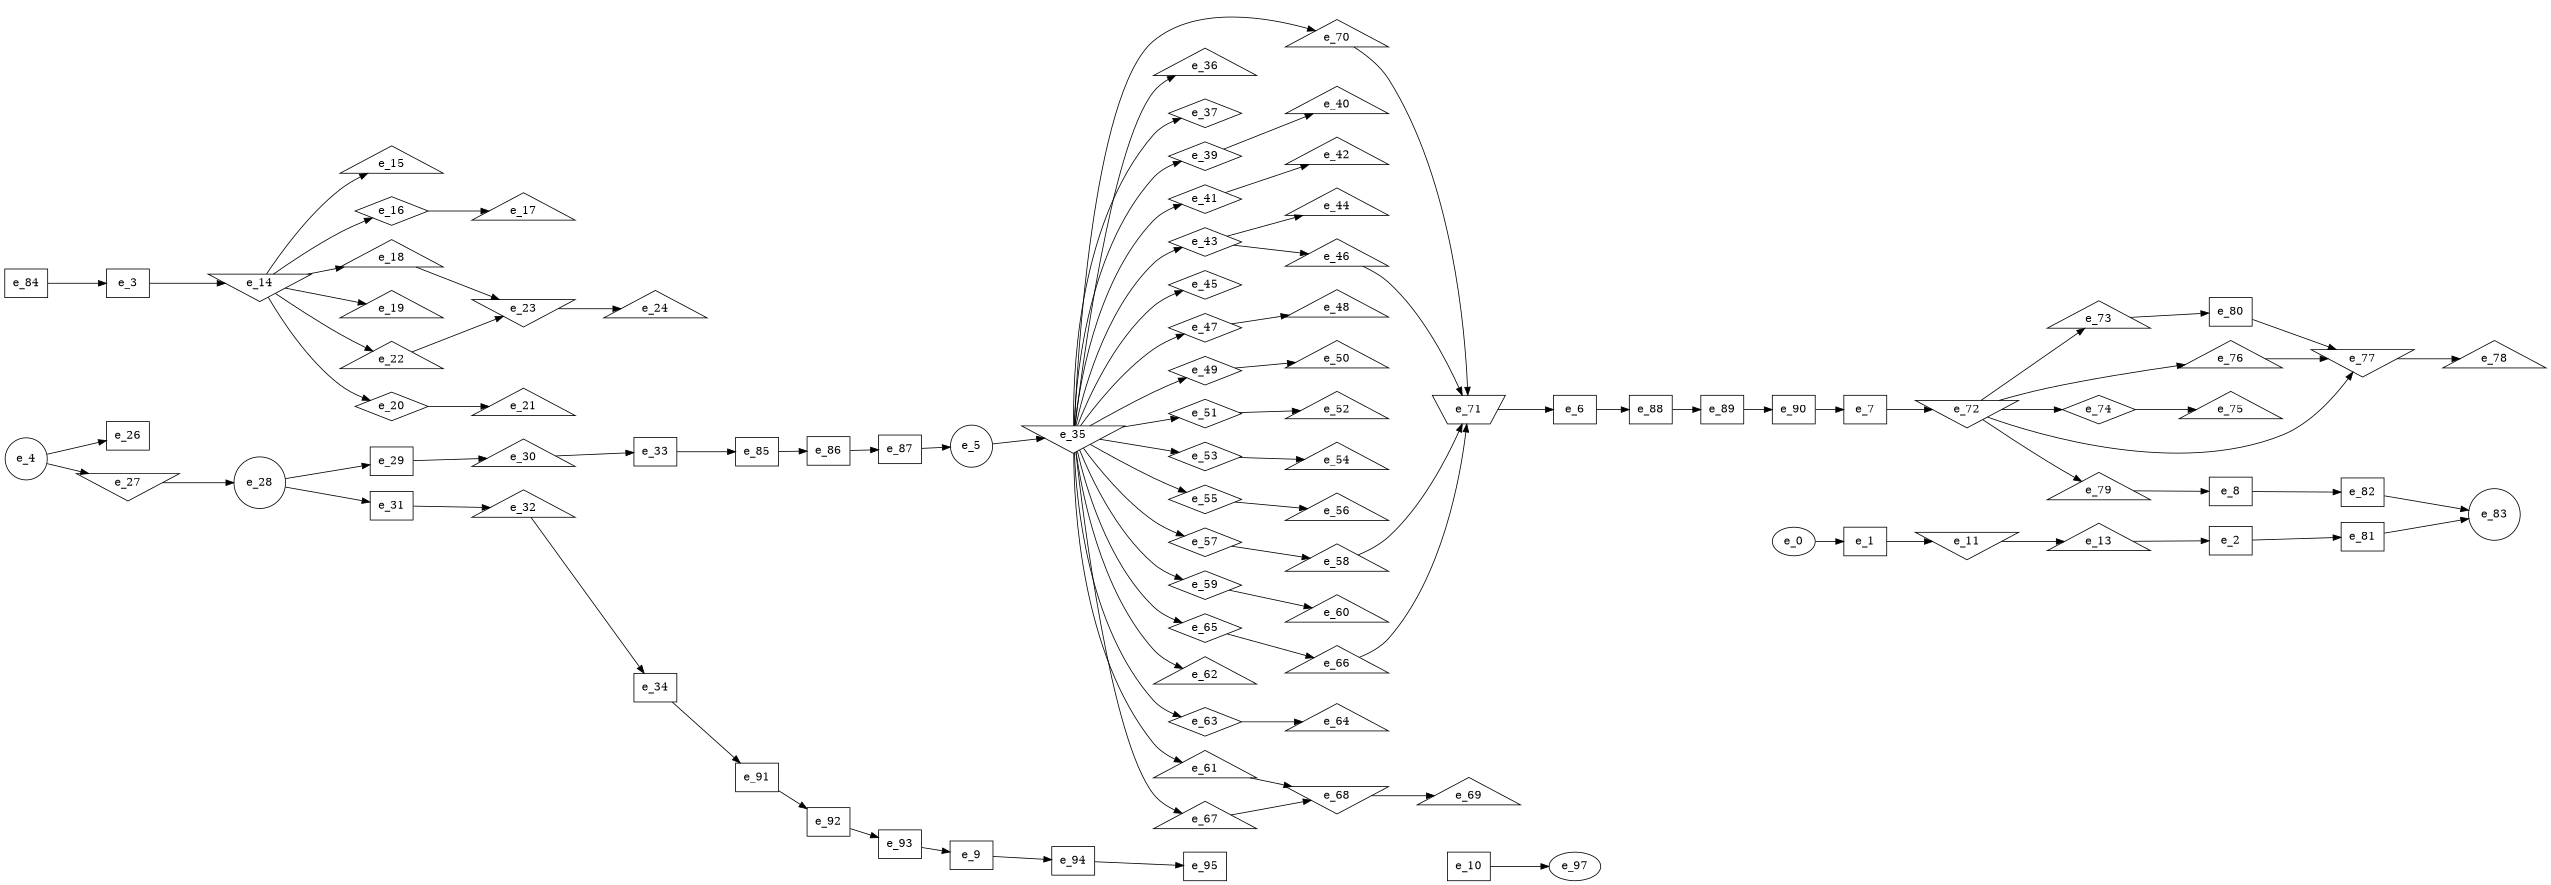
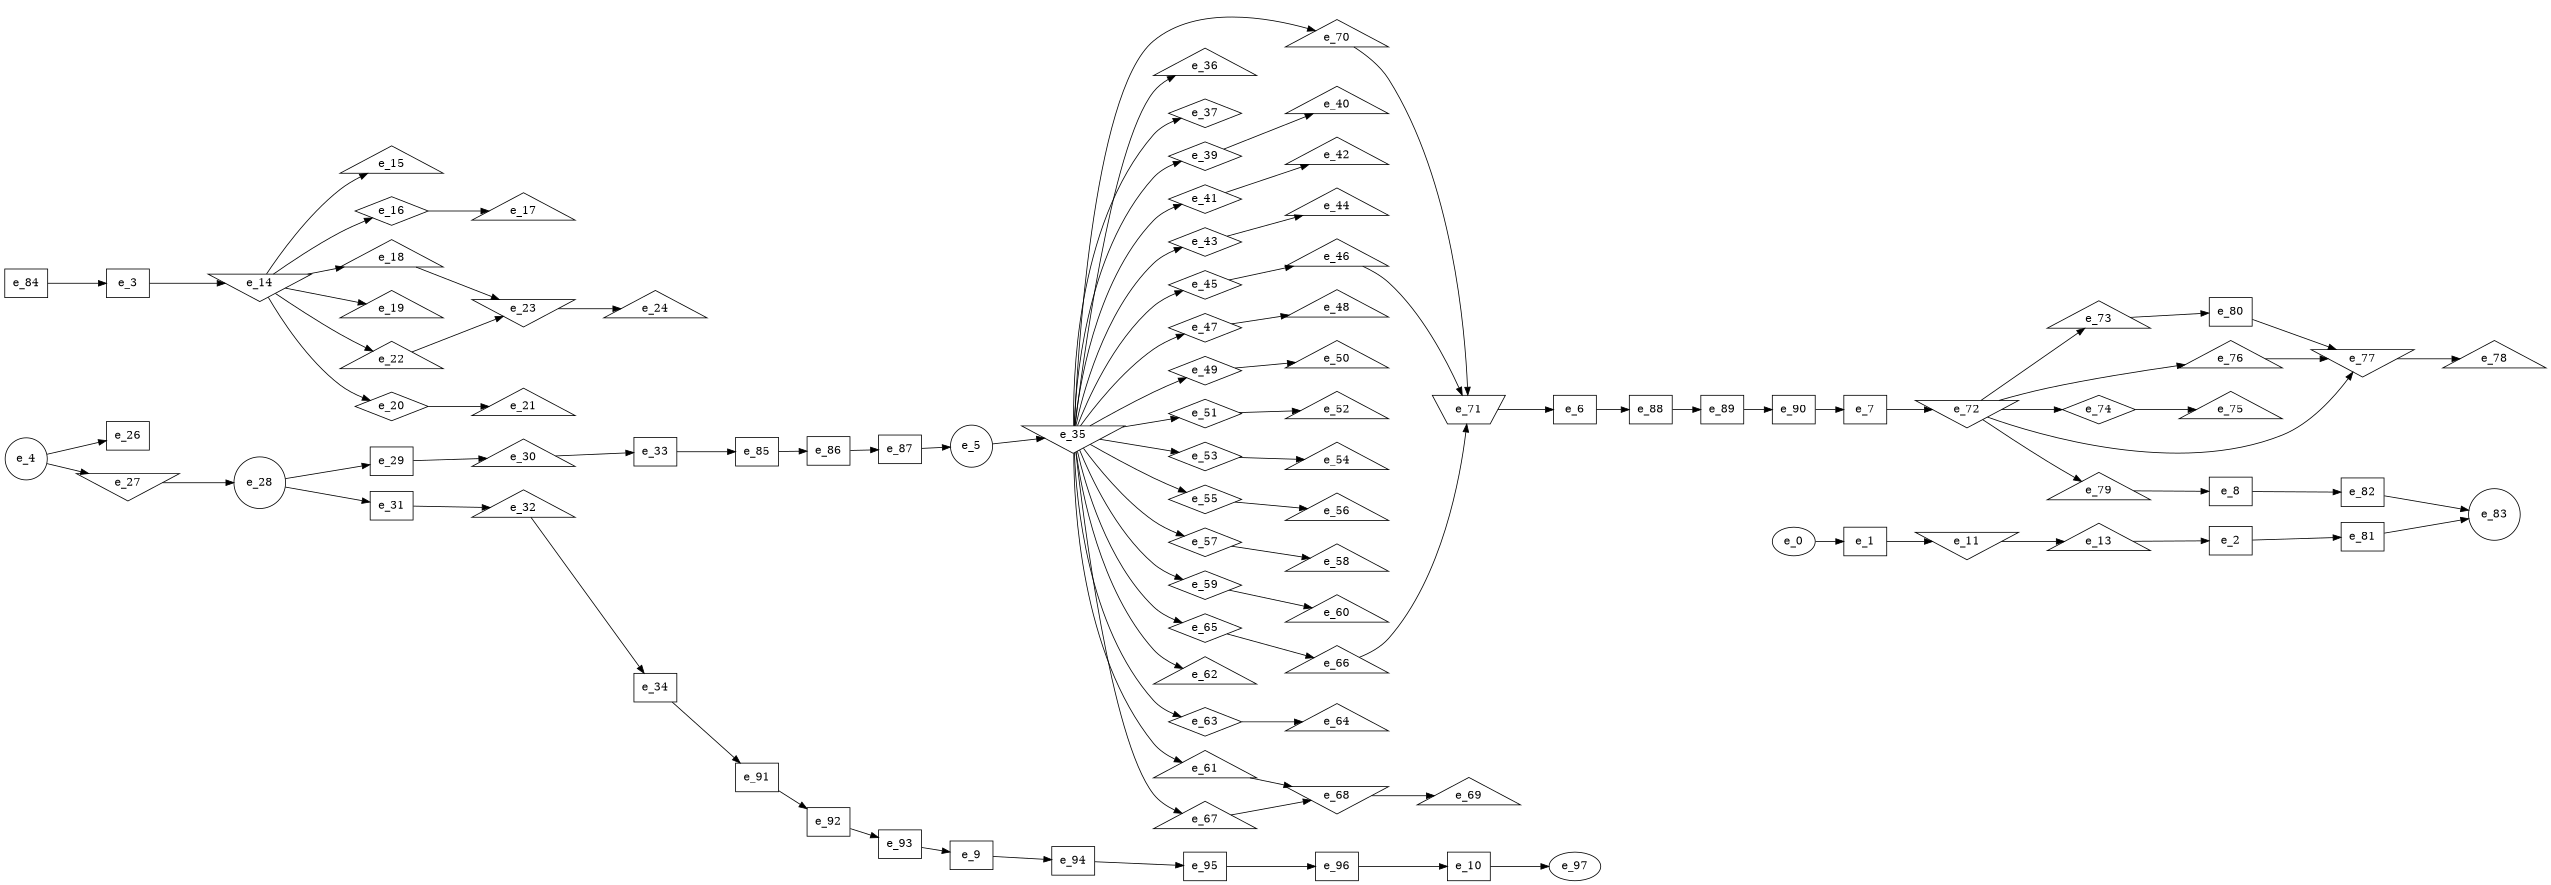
(1267, 249) -> (1257, 274)
(1419, 502) -> none
none -> (1337, 866)
